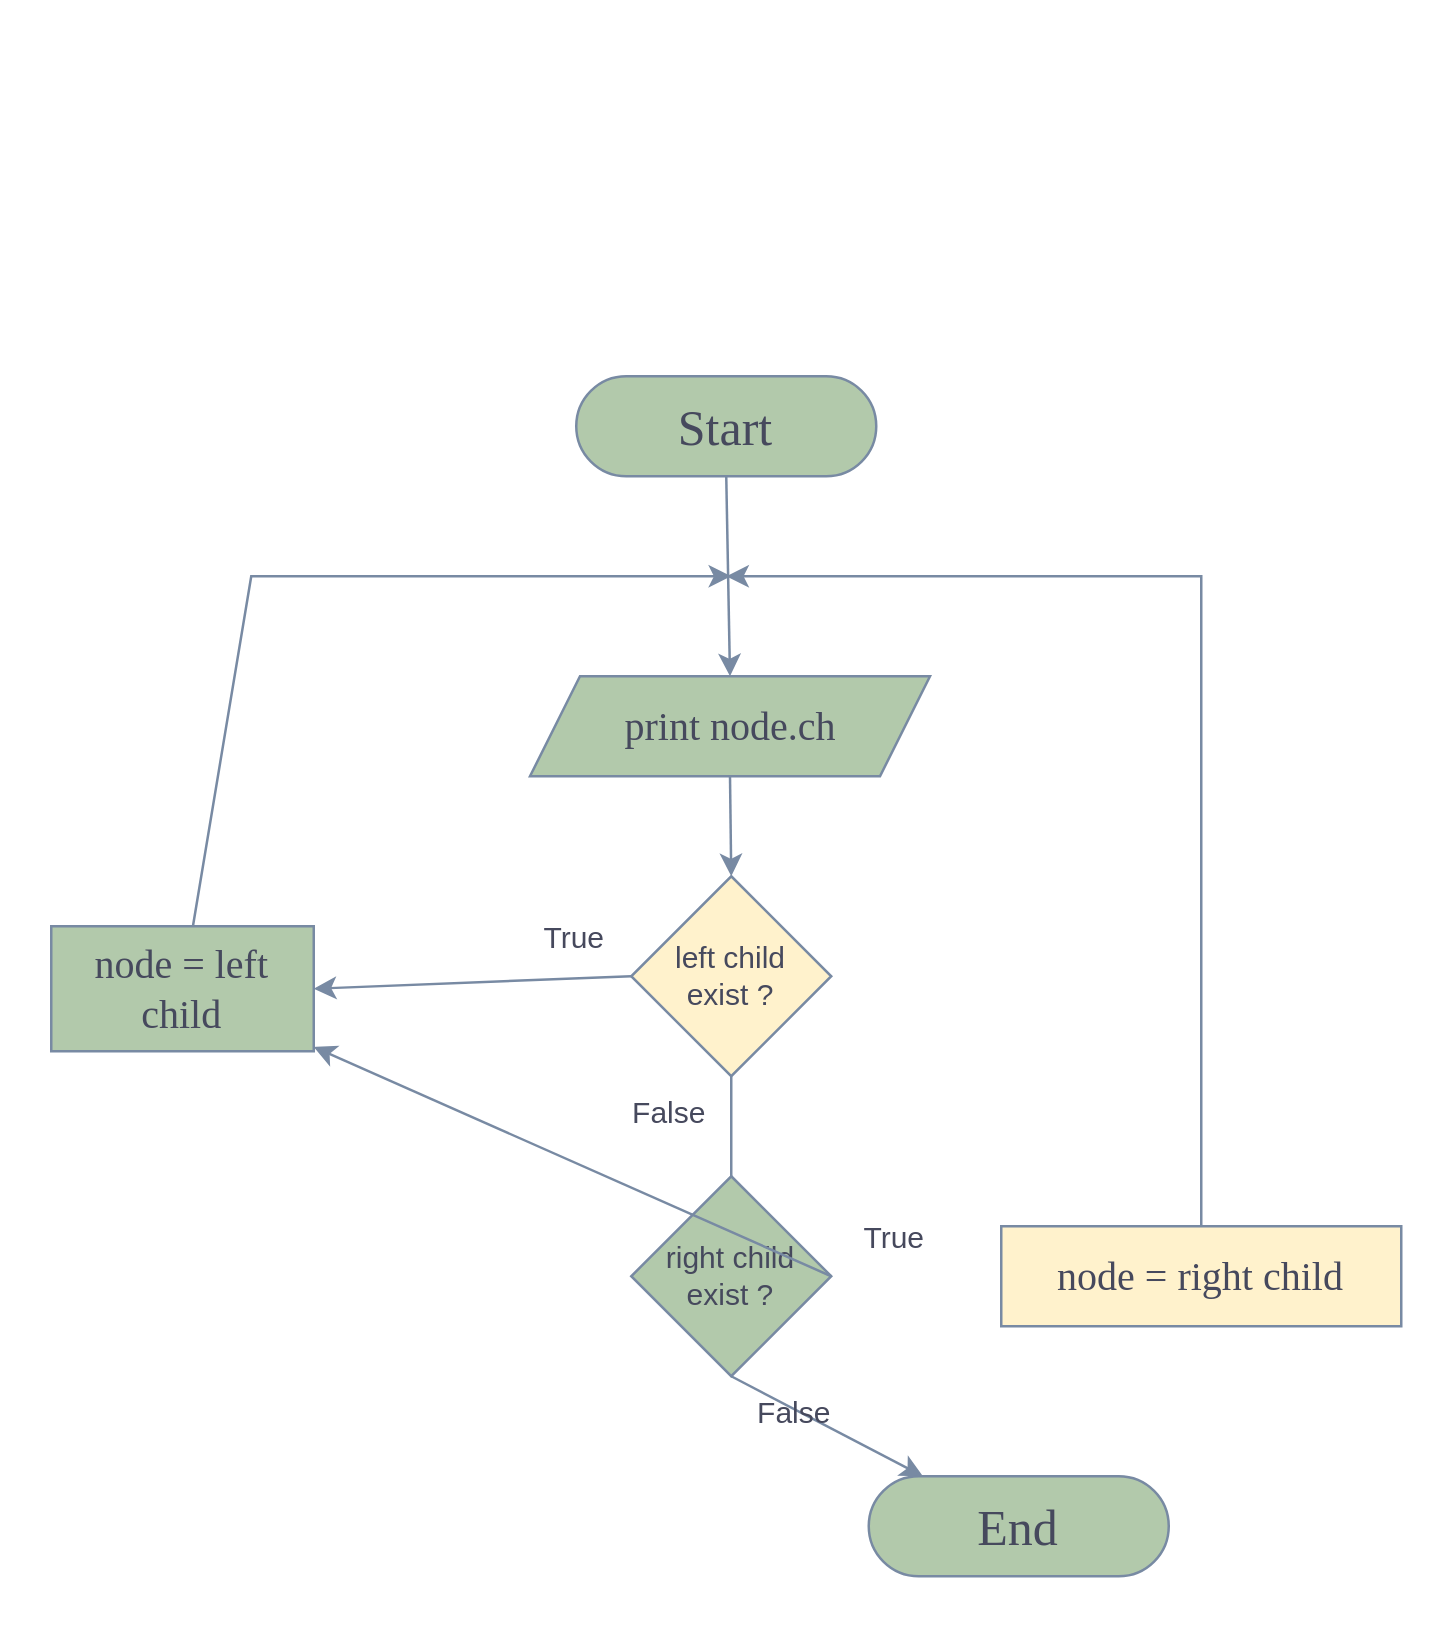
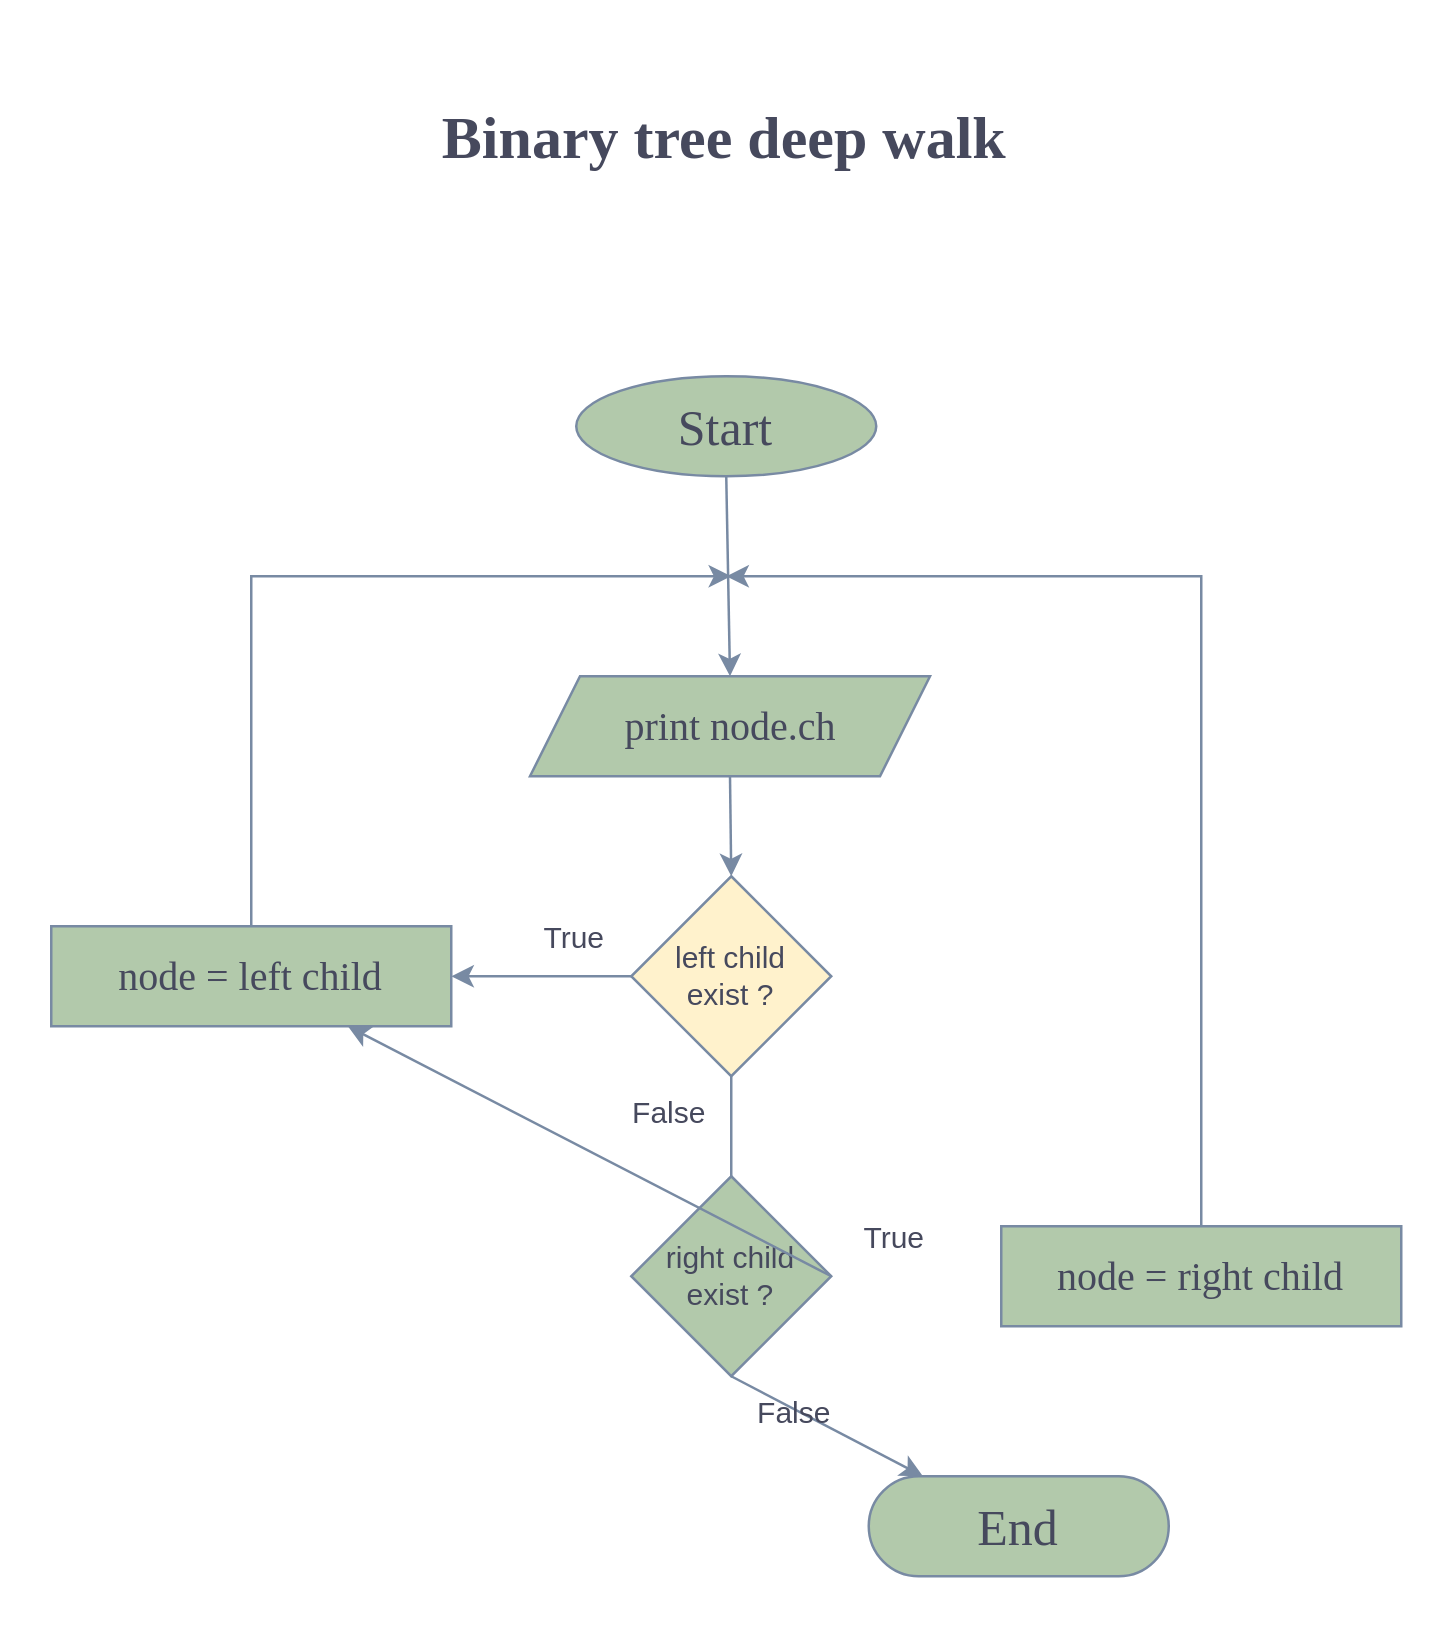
none -> (731, 139)
(726, 426) -> (726, 426)
(183, 989) -> (251, 976)
(1201, 1276) -> (1201, 1276)
